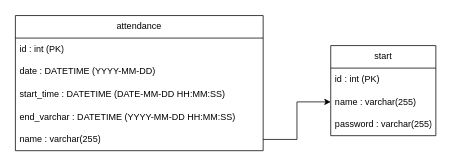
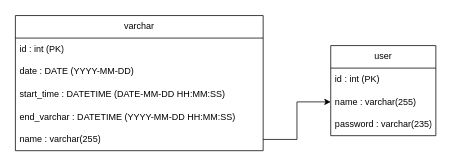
(139, 27) -> (139, 27)
(383, 57) -> (383, 57)
(86, 72) -> (76, 72)
(384, 124) -> (384, 124)
